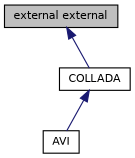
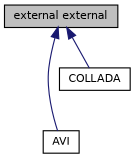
(75, 116) -> (48, 85)
